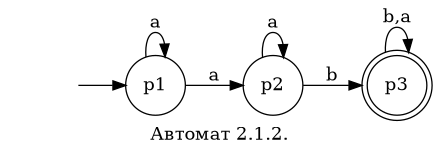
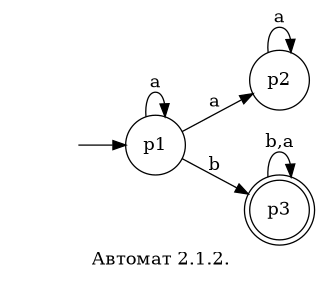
(326, 85) -> (209, 173)
